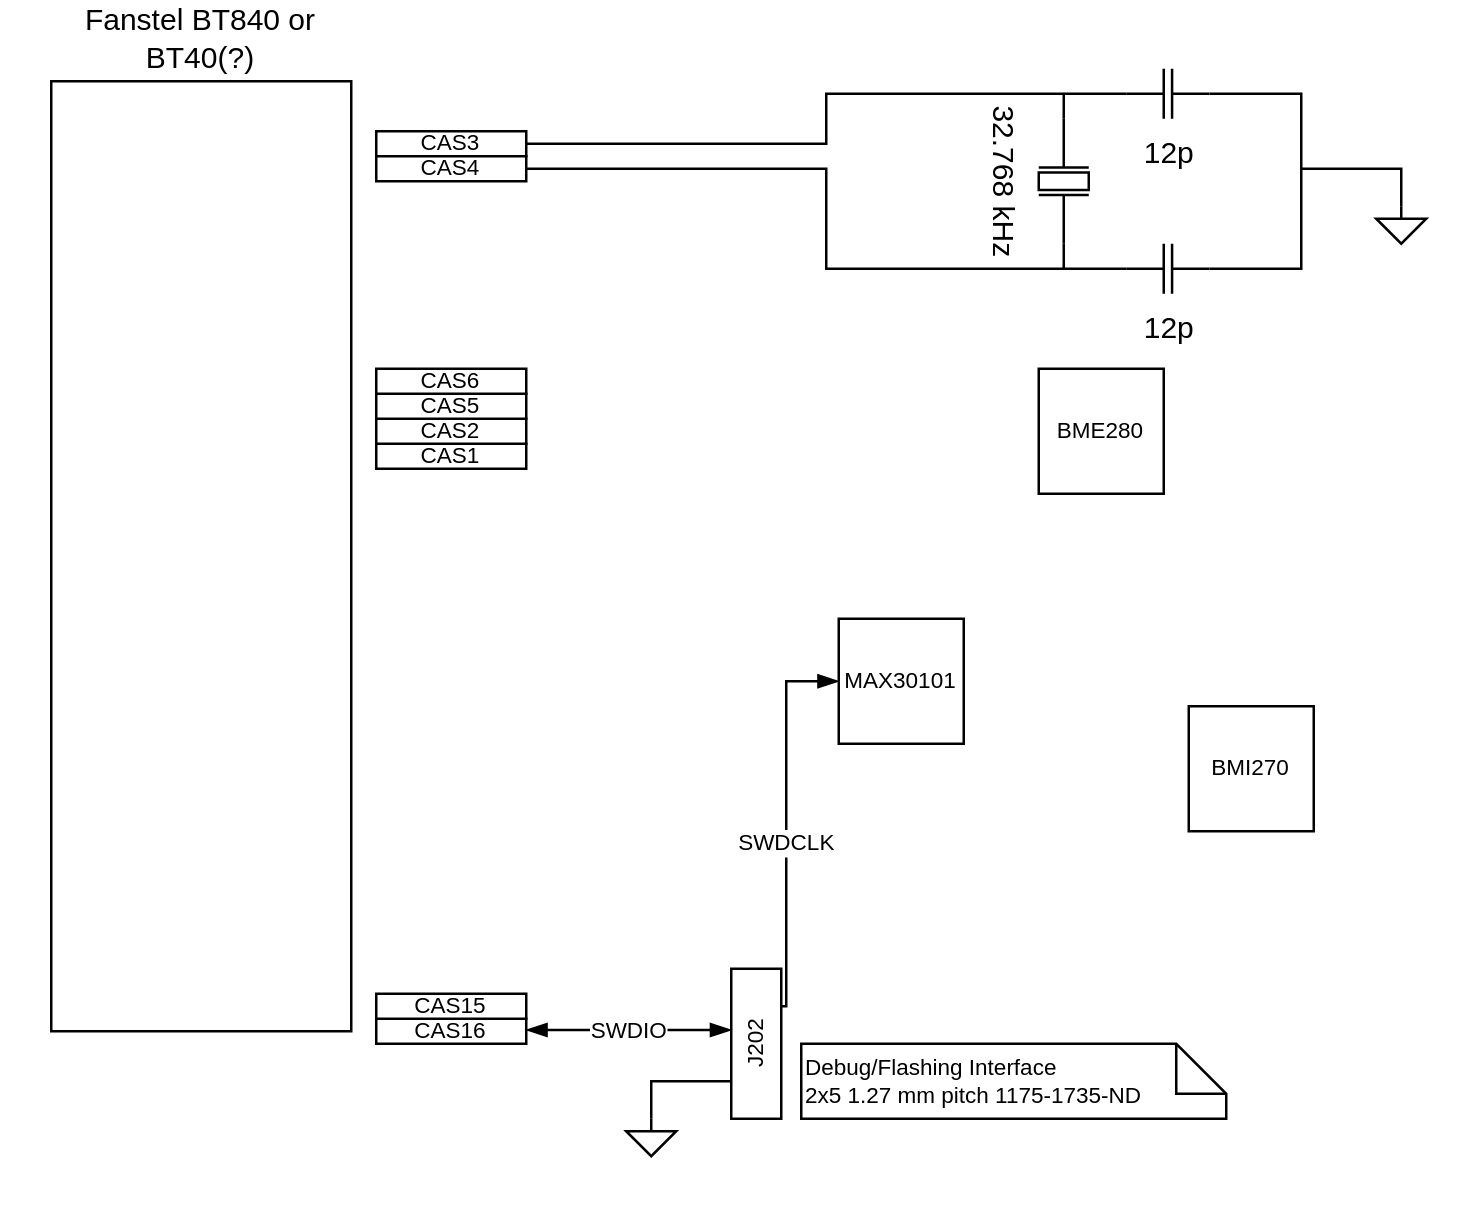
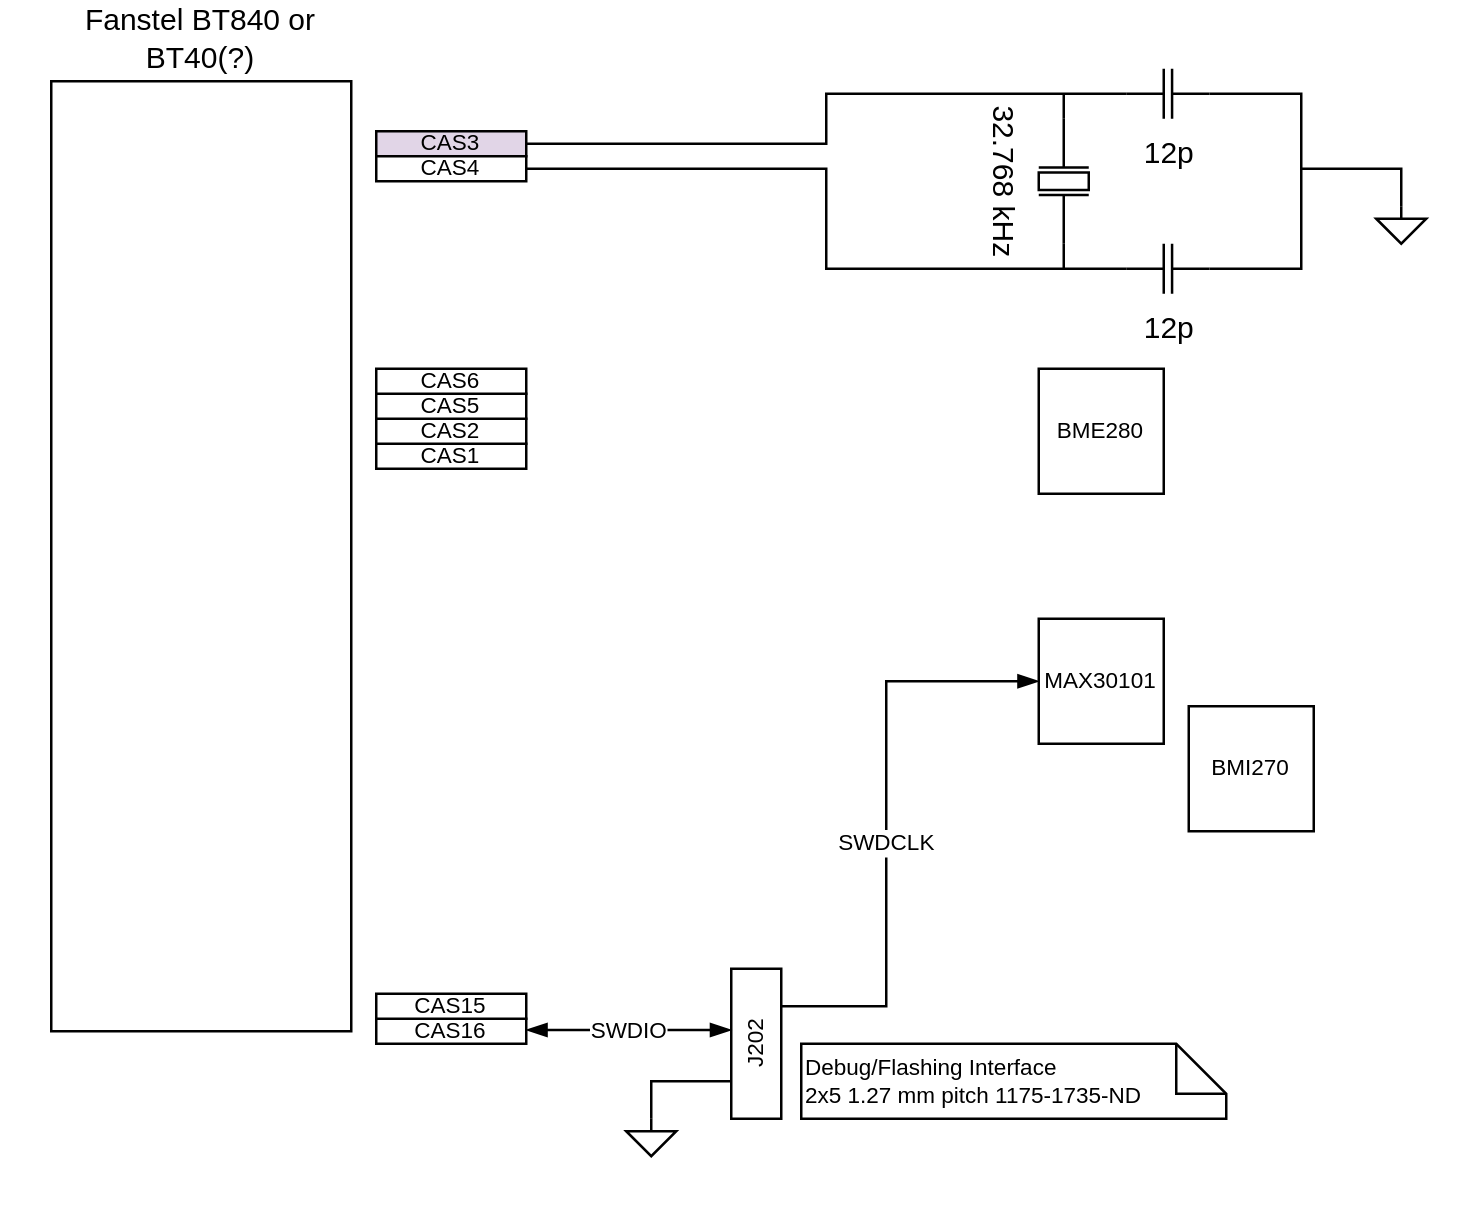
(451, 144) -> (451, 144)
(901, 681) -> (1101, 681)
